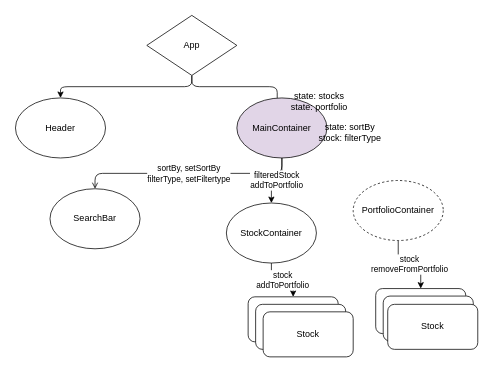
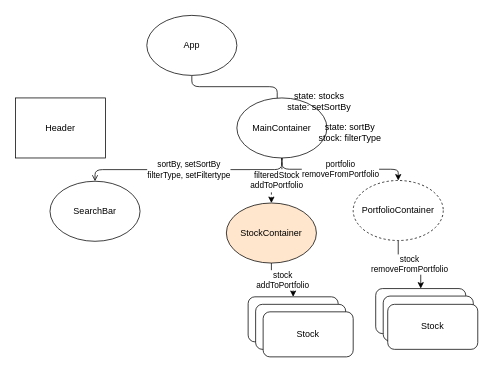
(192, 45) -> (192, 45)
(123, 87) -> none
(319, 102) -> (319, 102)
(60, 128) -> (60, 128)
(282, 128) -> (282, 128)
none -> (375, 169)
(271, 193) -> (271, 193)
(95, 219) -> (95, 211)
(271, 233) -> (271, 233)
